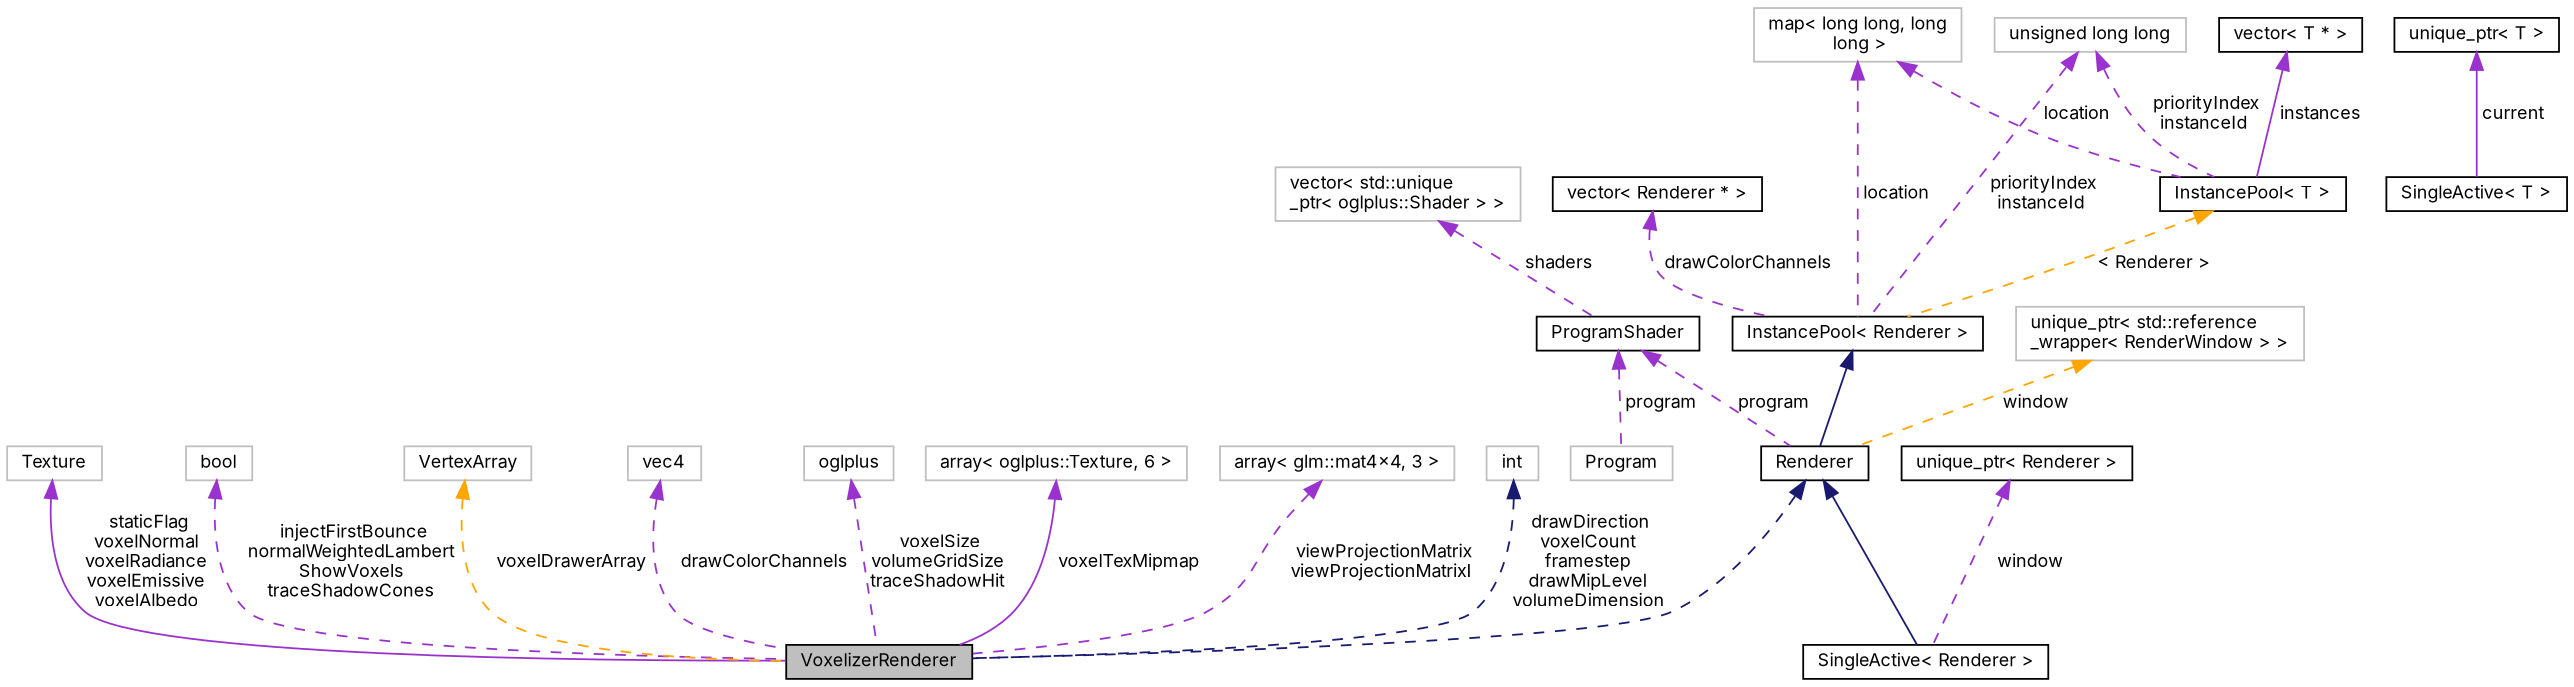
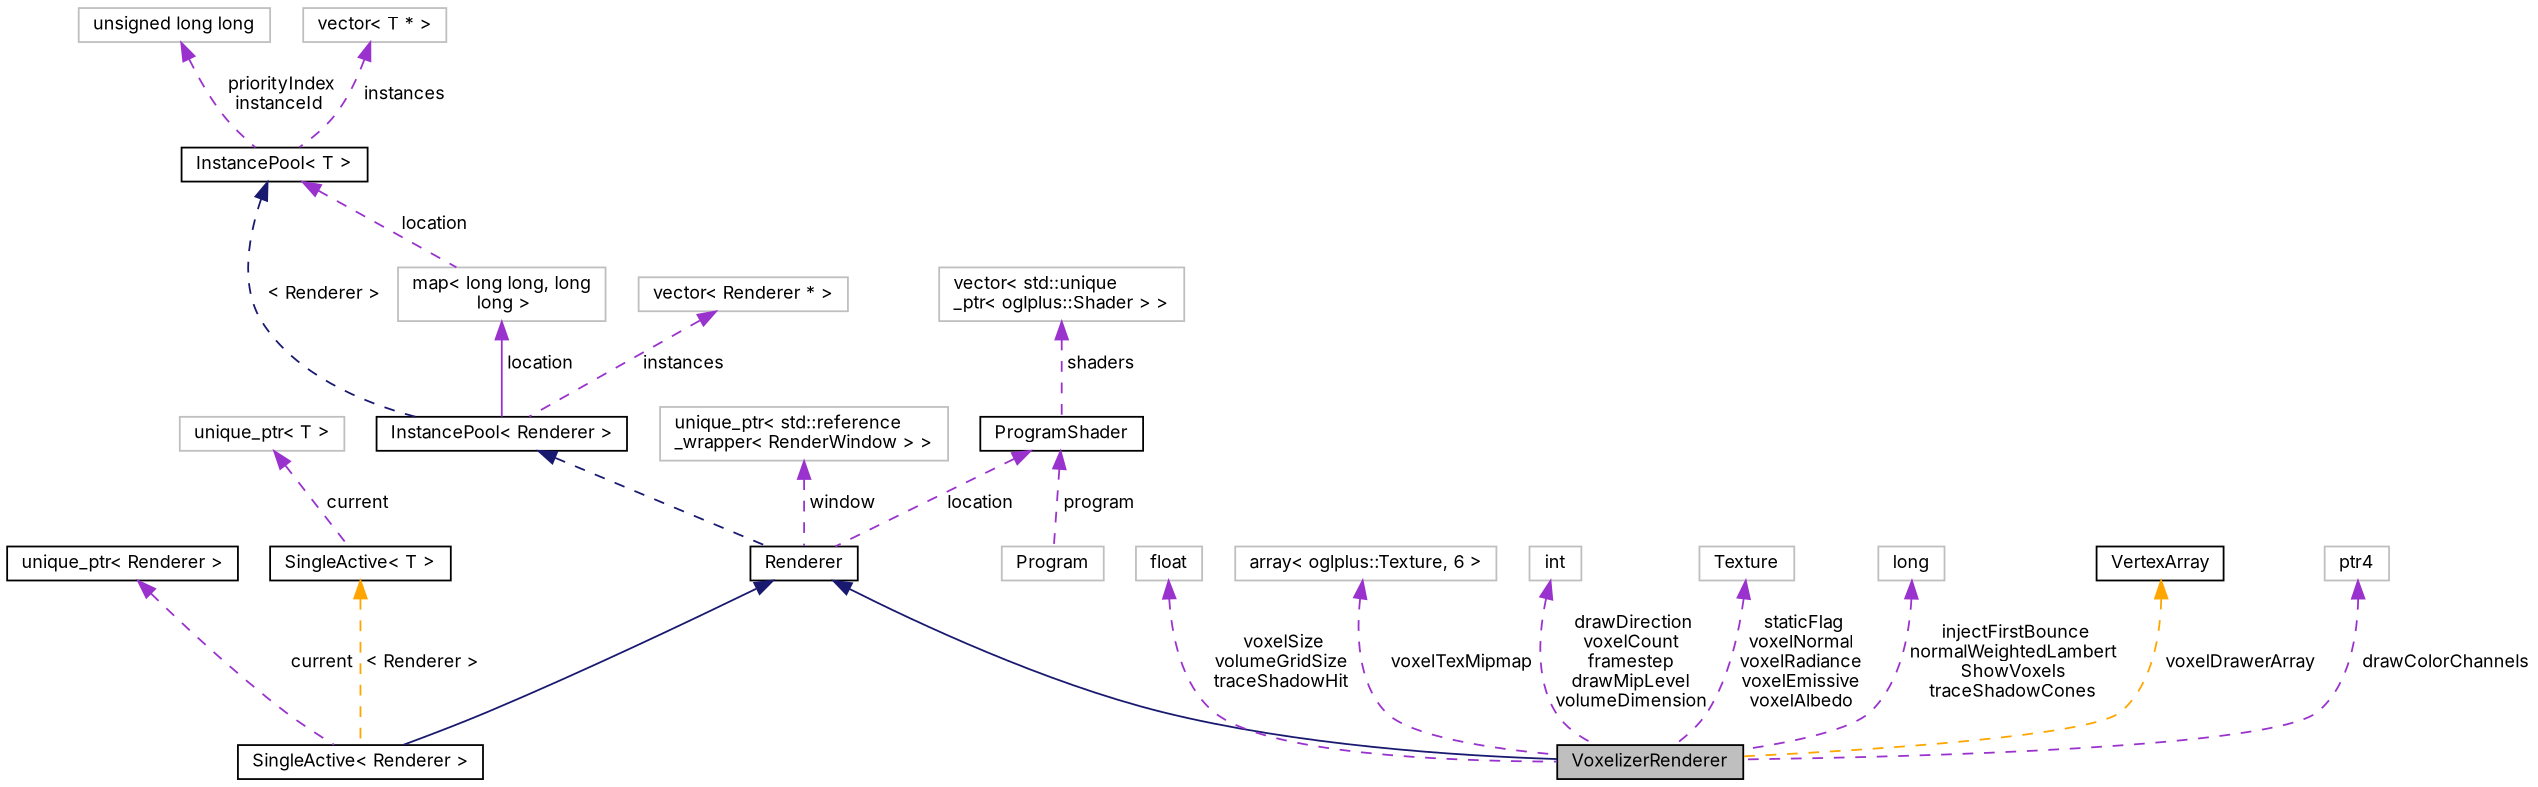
(2291, 35) -> (375, 25)
(2477, 35) -> (262, 434)
(2270, 123) -> (339, 109)
(2477, 124) -> (317, 506)
(2043, 136) -> (387, 229)
(1968, 192) -> none
(1657, 194) -> (743, 294)
(1858, 198) -> (502, 378)
(1746, 264) -> (682, 364)
(2052, 270) -> (280, 344)
(1771, 403) -> (978, 504)
(1833, 407) -> (661, 502)
(1965, 407) -> (804, 513)
(219, 463) -> (1911, 564)
(468, 463) -> (2160, 564)
(665, 463) -> (2357, 564)
(849, 463) -> (1169, 564)
(1337, 463) -> none
(2028, 563) -> (319, 663)
(1030, 588) -> (1411, 727)
(1411, 630) -> (1544, 683)
(1409, 642) -> (1192, 719)
(372, 653) -> (1724, 679)
none -> (360, 672)
